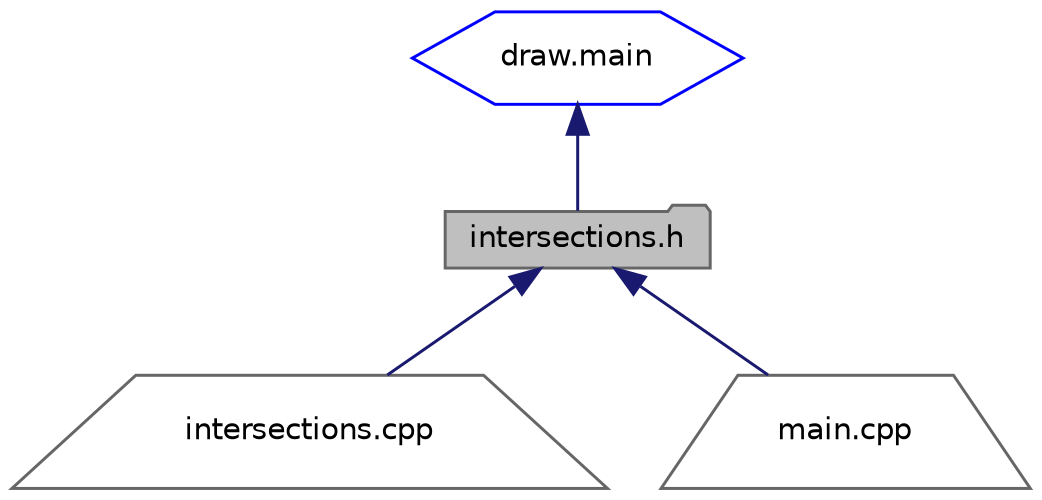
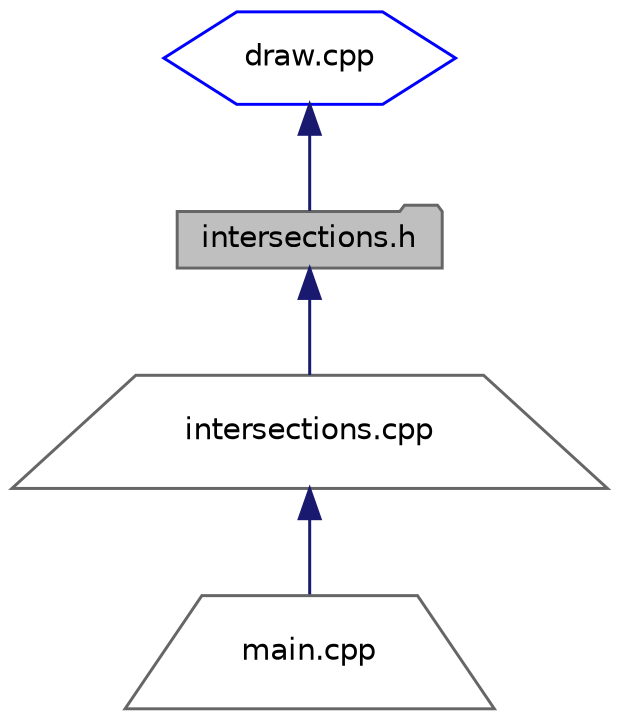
(578, 58) -> (310, 58)
(704, 331) -> (310, 557)
